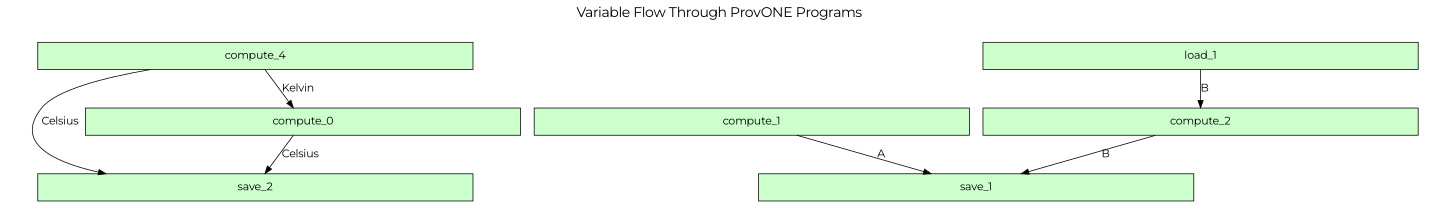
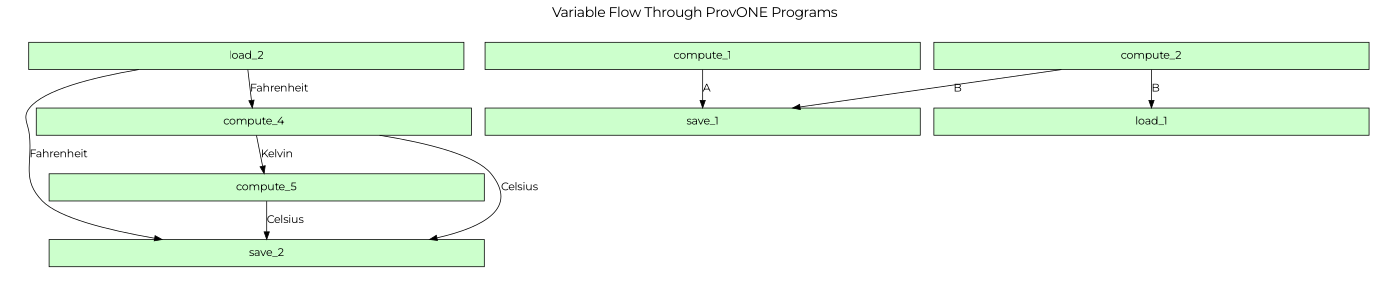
none -> (246, 56)
(1201, 85) -> (1151, 85)
(303, 122) -> (267, 187)
